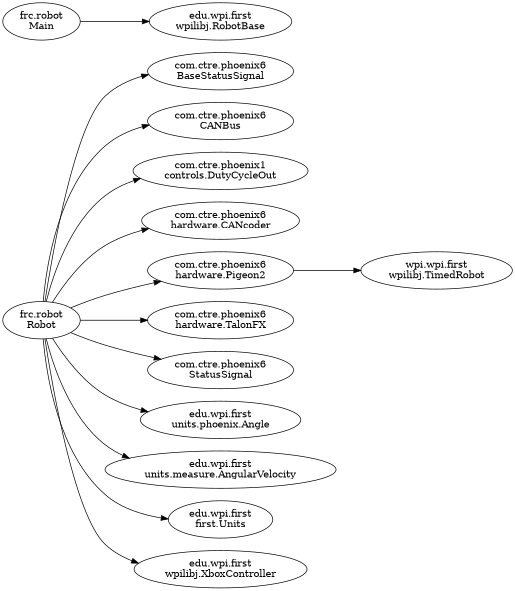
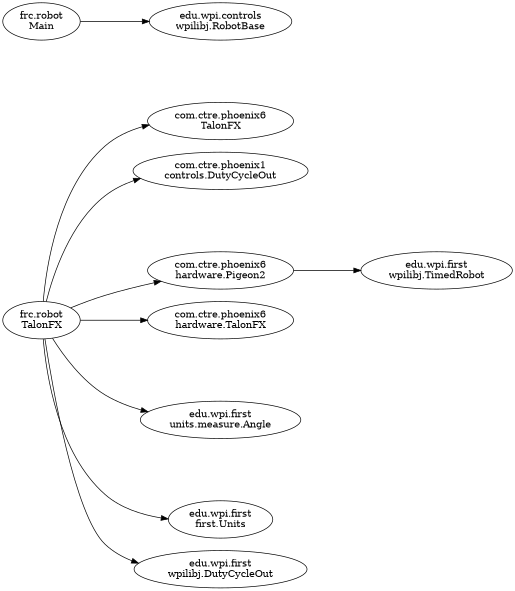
(221, 21) -> (221, 21)
(221, 71) -> none
(221, 121) -> (221, 121)
(221, 221) -> none
(437, 270) -> (437, 270)
(42, 320) -> (42, 320)
(221, 370) -> none
(221, 420) -> (221, 420)
(221, 470) -> none
(221, 569) -> (221, 569)
